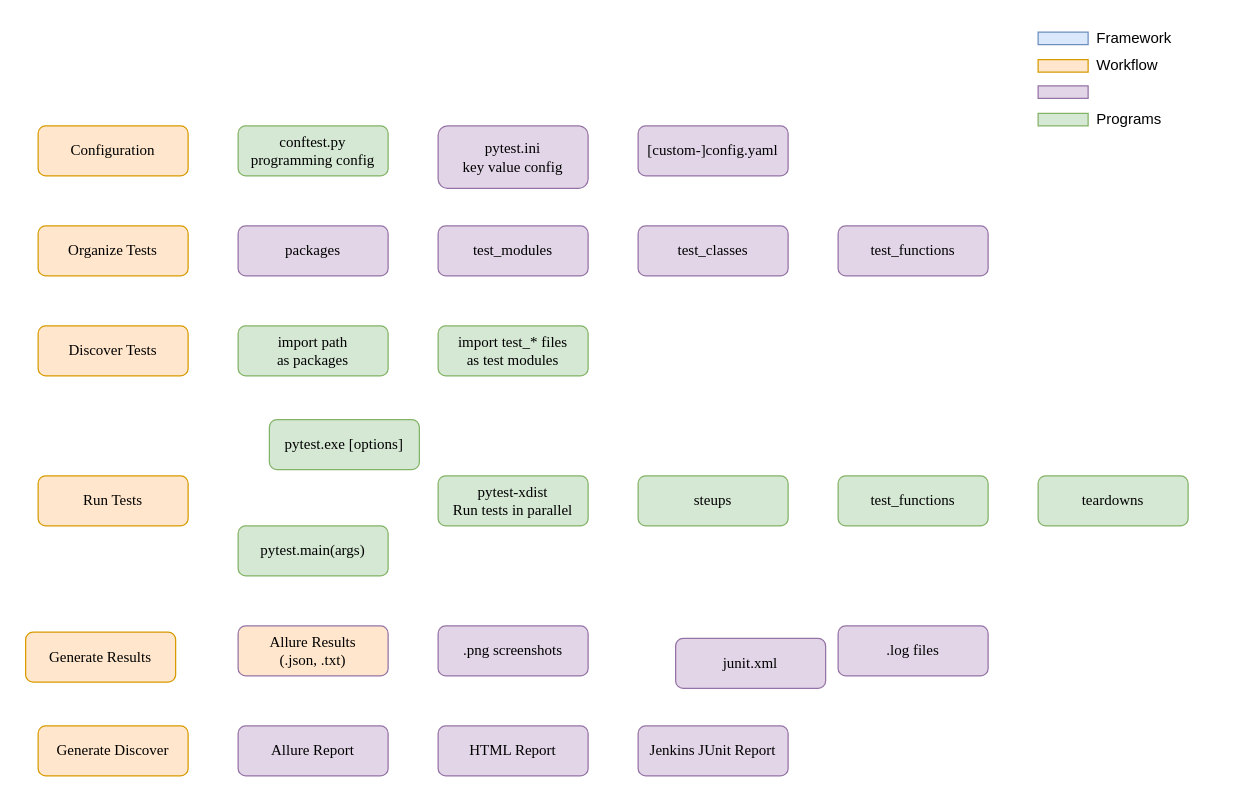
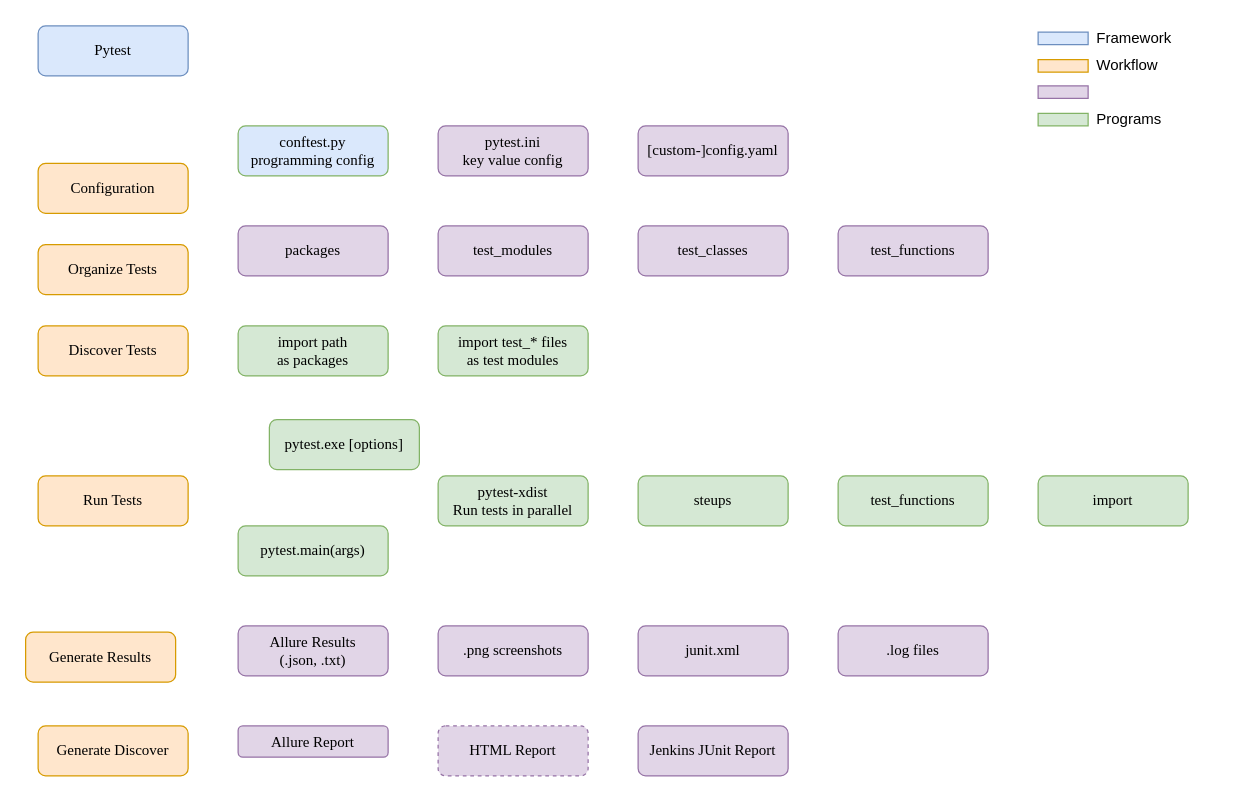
none -> (113, 51)
(113, 151) -> (113, 188)
(313, 151) -> (313, 151)
(513, 157) -> (513, 151)
(113, 251) -> (113, 269)
(1113, 501) -> (1113, 501)
(313, 651) -> (313, 651)
(751, 663) -> (713, 651)
(313, 751) -> (313, 741)
(513, 751) -> (513, 751)
